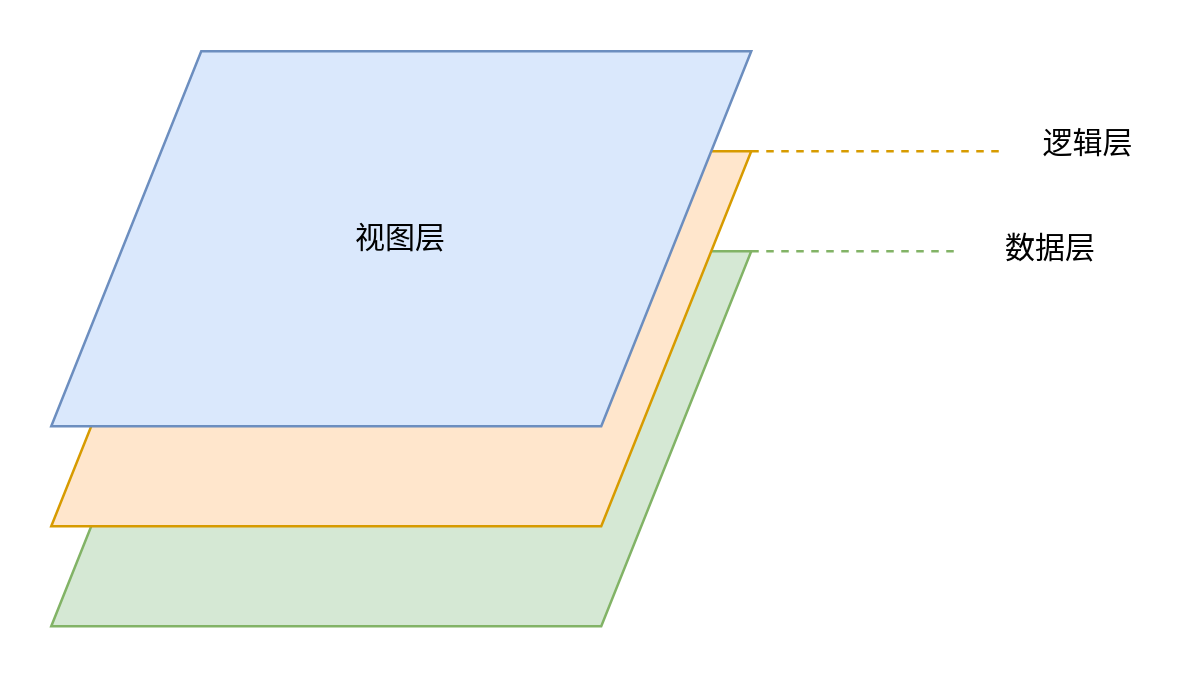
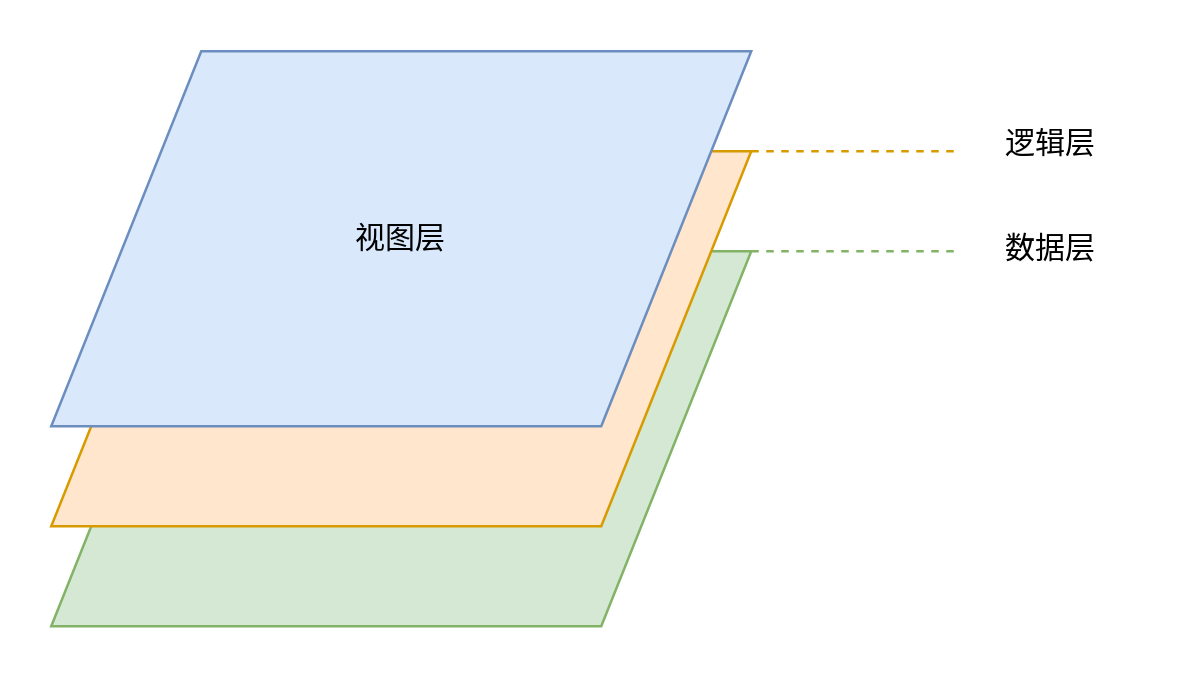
(1089, 144) -> (1051, 144)
